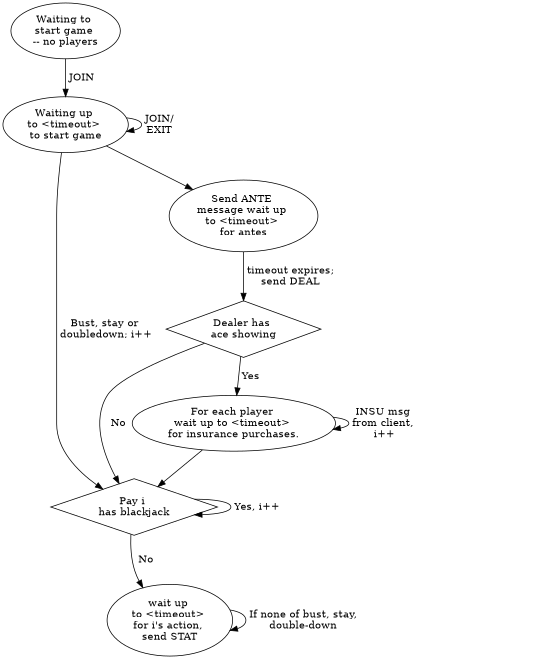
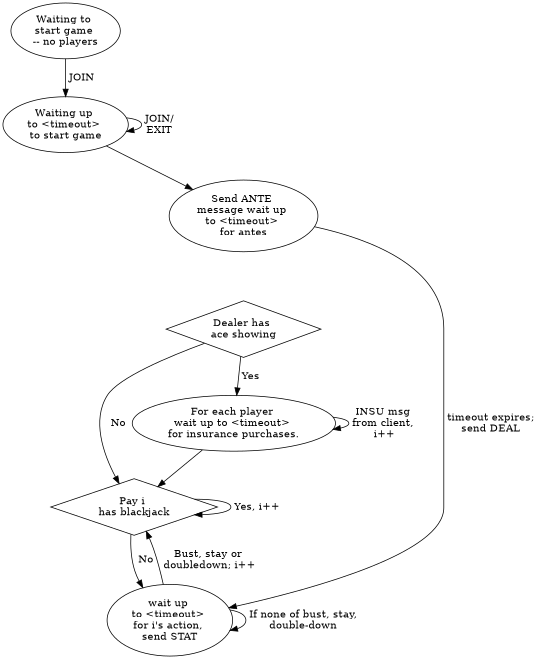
(244, 273) -> (444, 448)
(57, 326) -> (157, 561)
